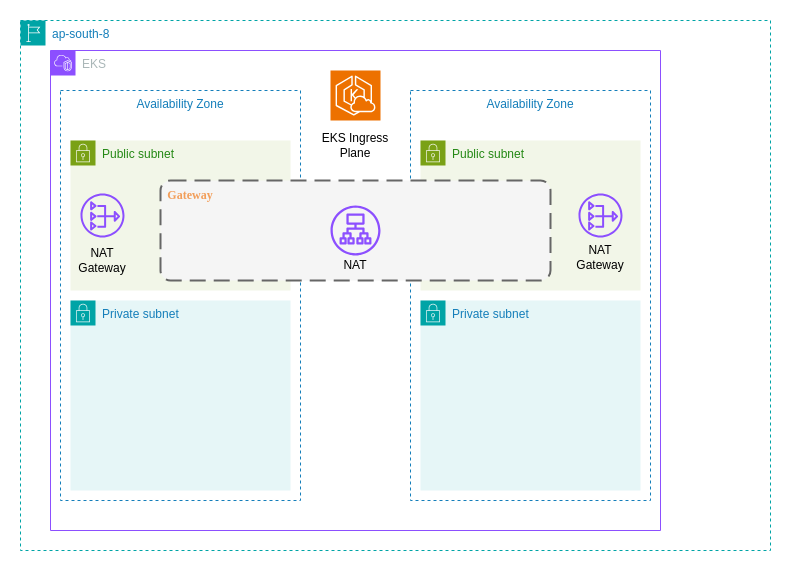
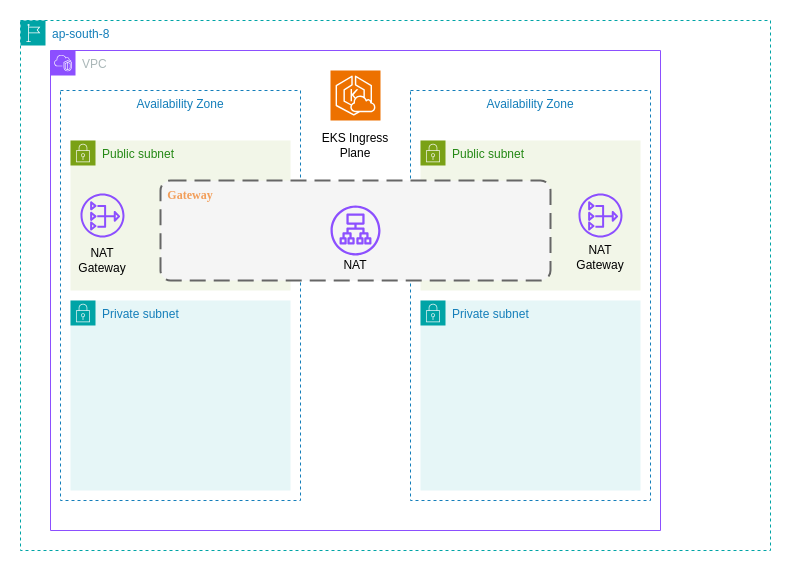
(93, 65) -> (93, 65)
